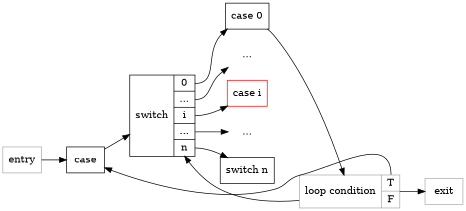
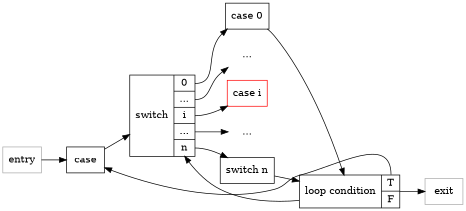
none -> (283, 178)
(350, 191) -> (350, 191)
